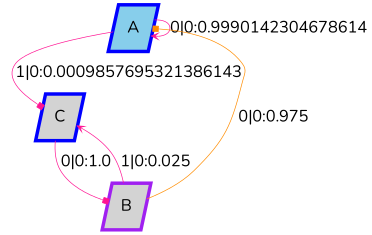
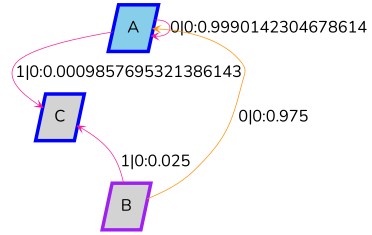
(38, 50) -> (38, 50)
(236, 104) -> (236, 104)
(67, 179) -> none
